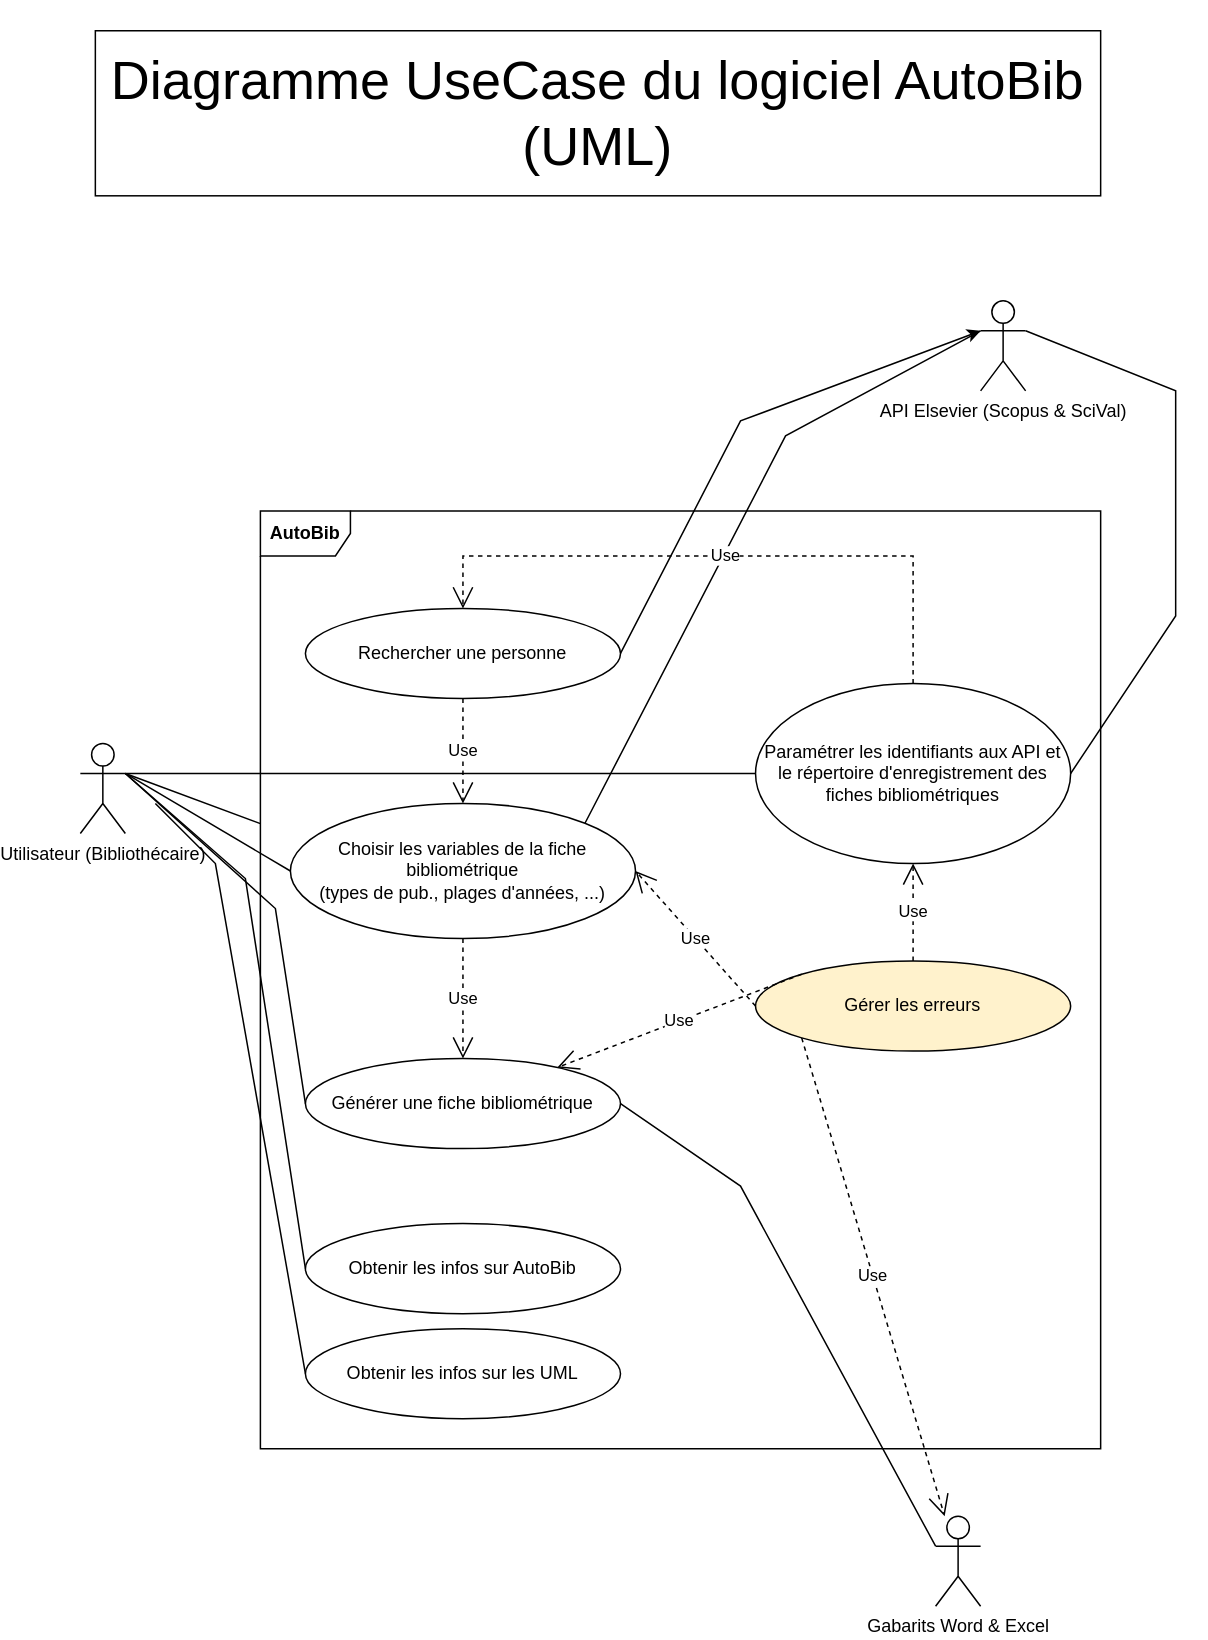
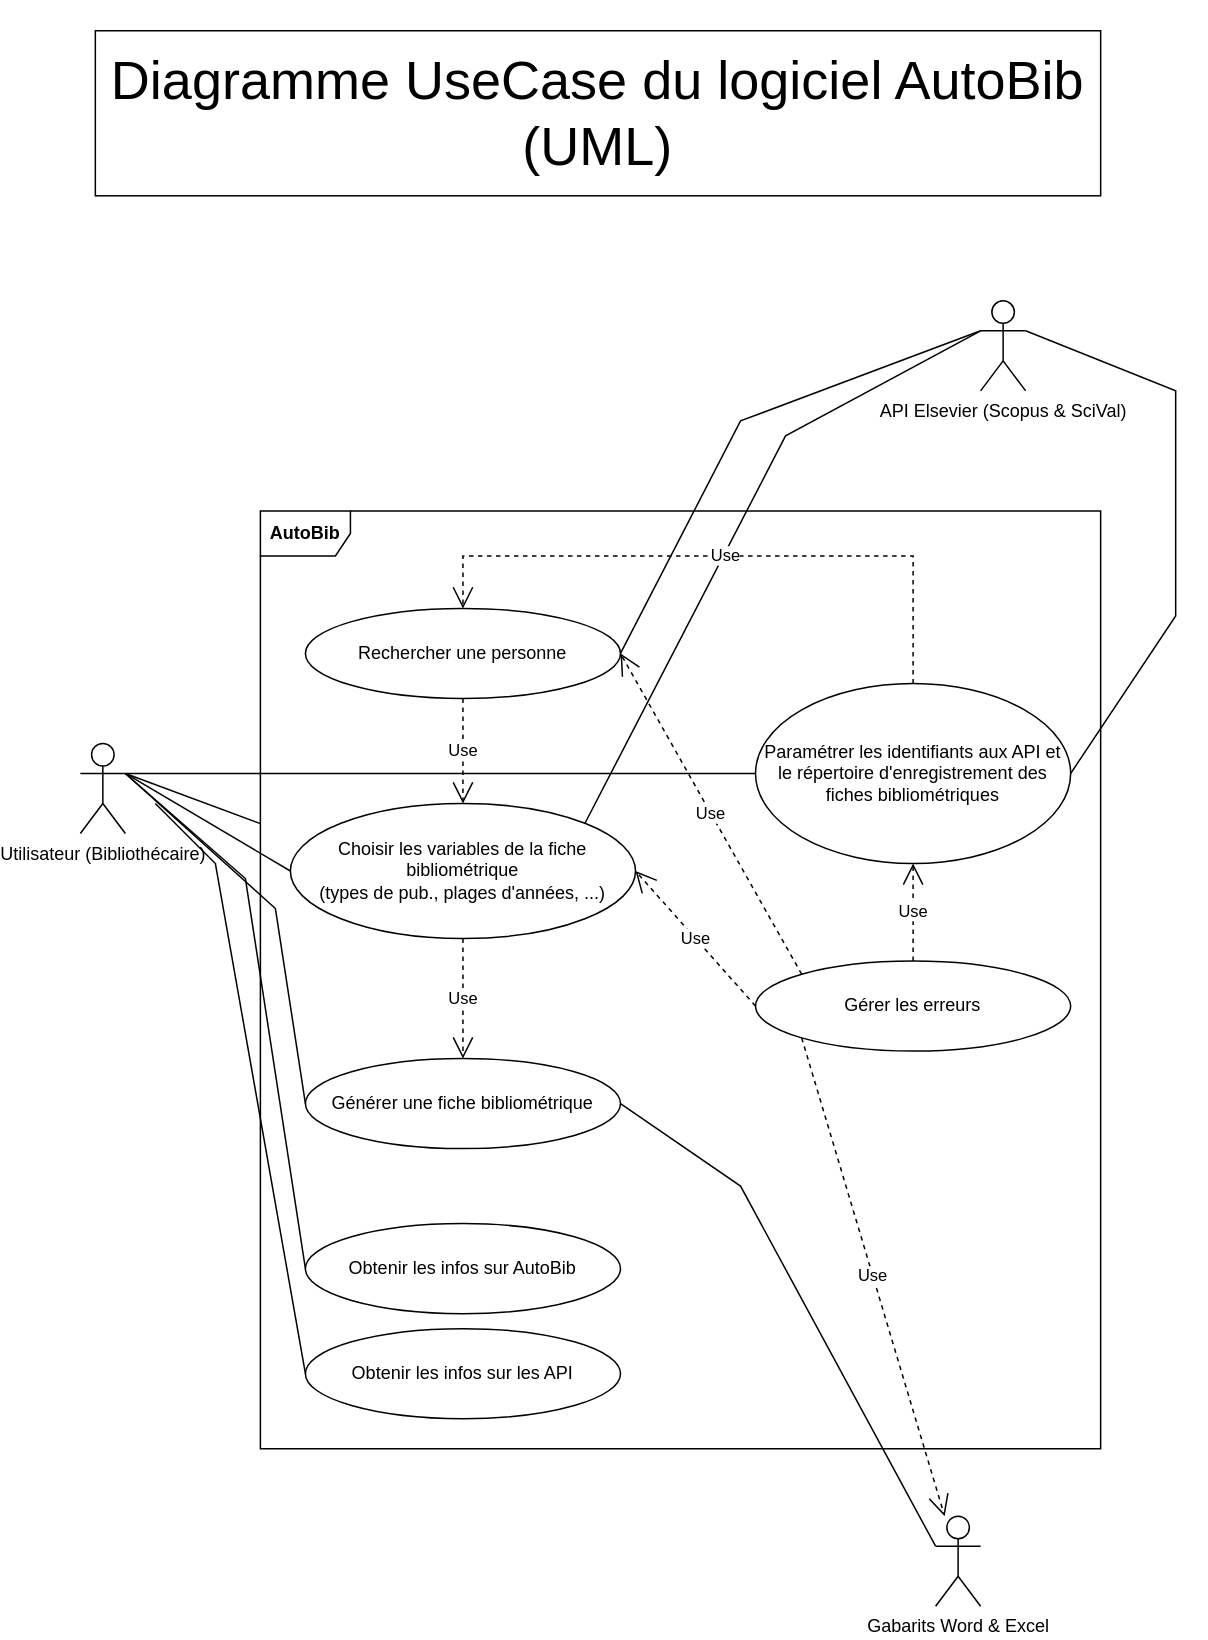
(620, 653) -> (620, 653)
(913, 1006) -> (913, 1006)
(665, 1026) -> (712, 815)
(463, 1373) -> (463, 1373)
